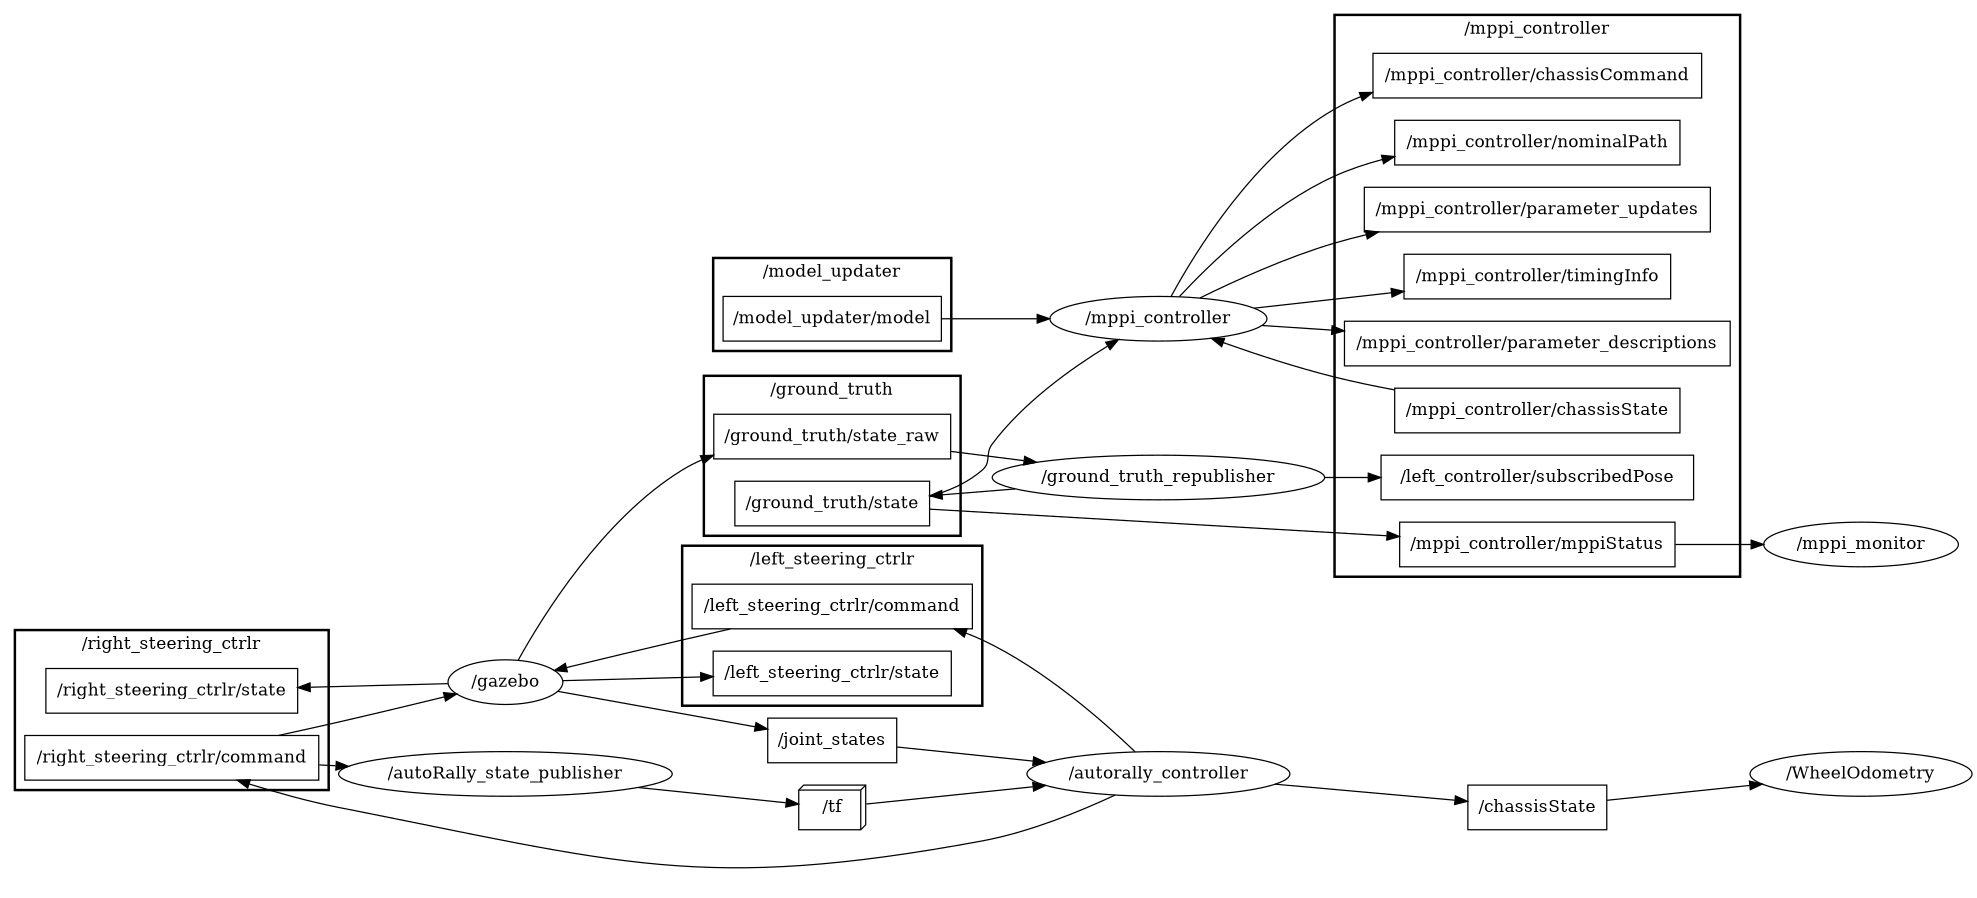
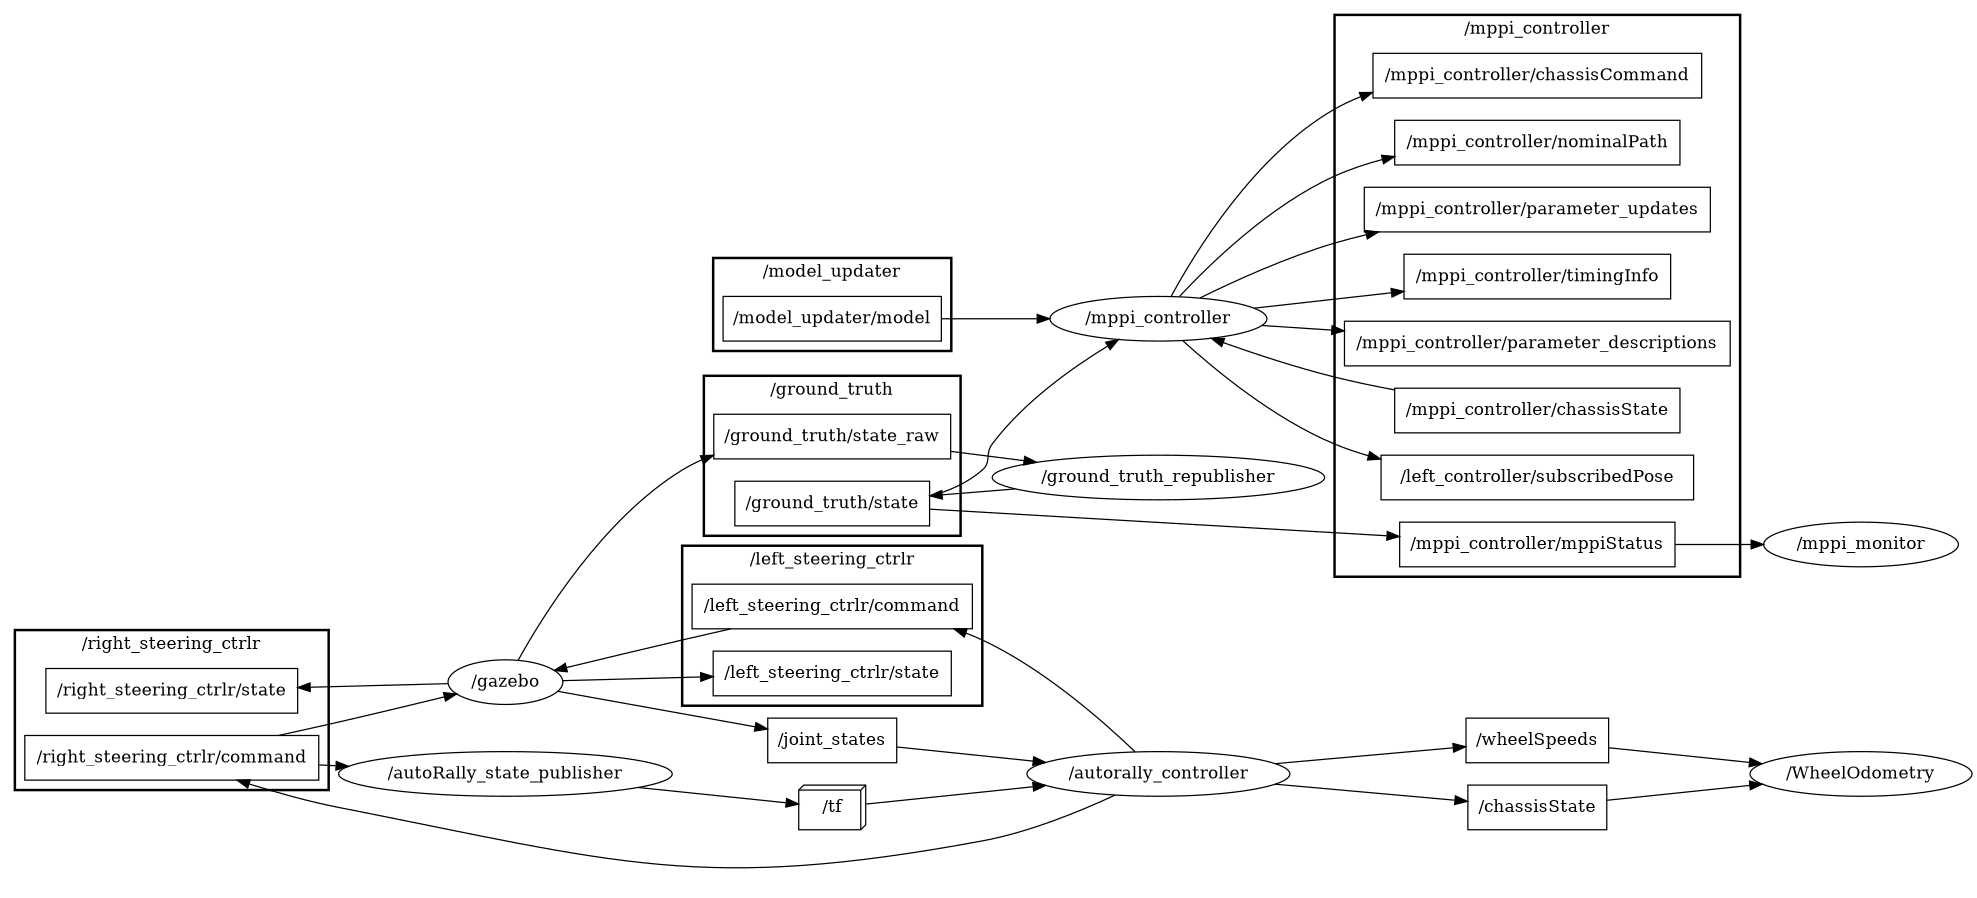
(1346, 478) -> (1269, 409)
none -> (1537, 740)
